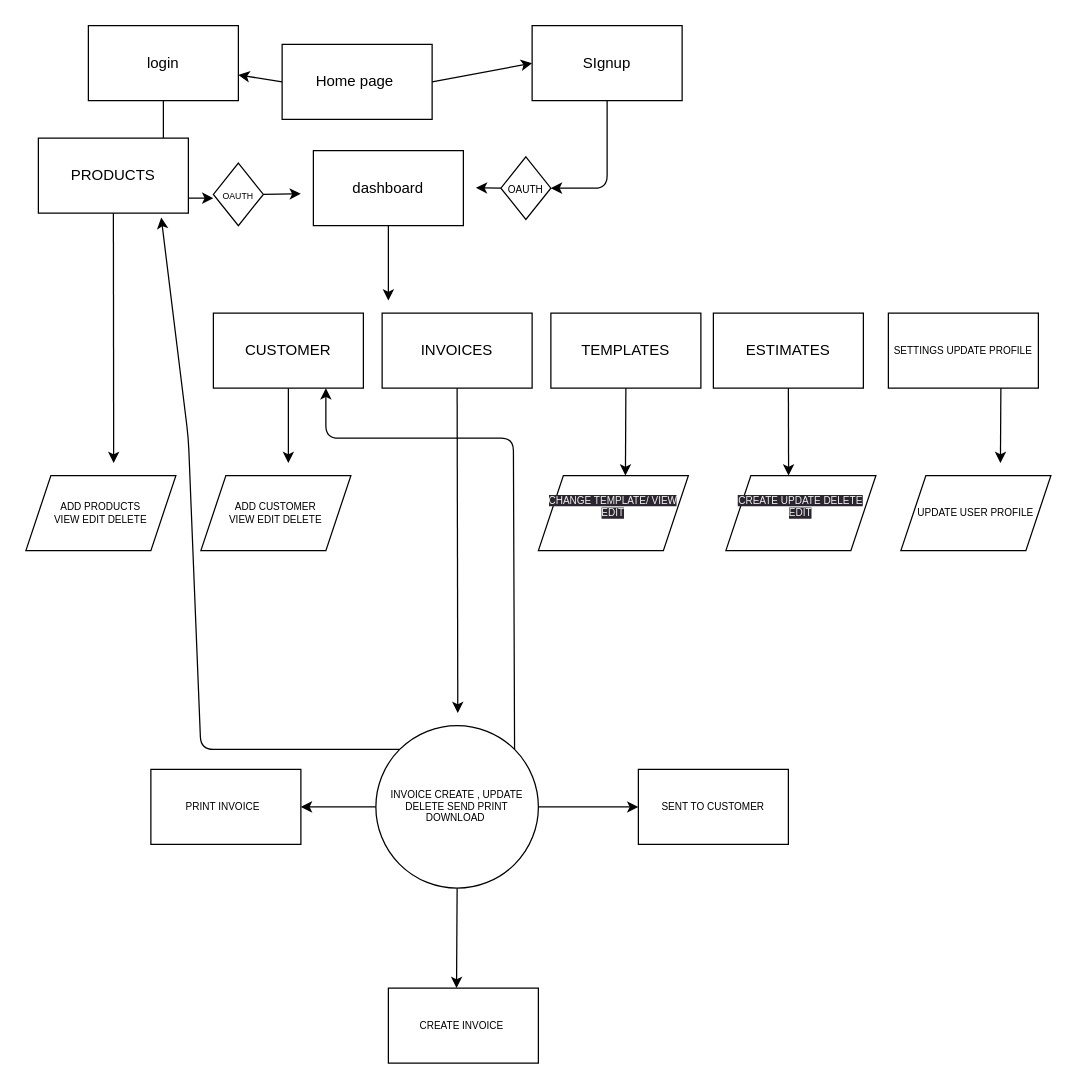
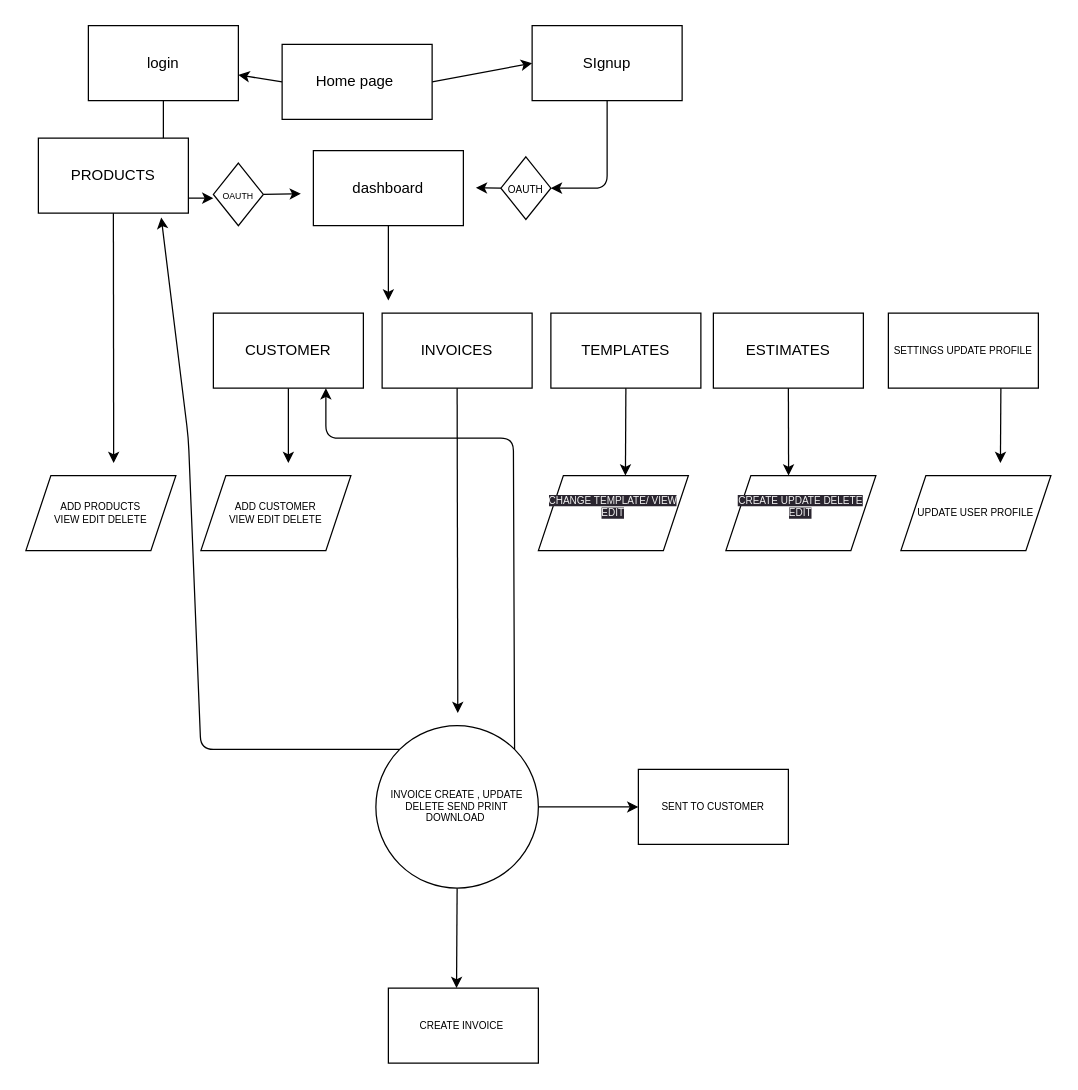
(226, 807) -> none
(343, 807) -> none
